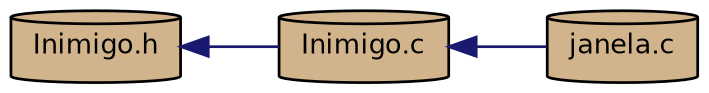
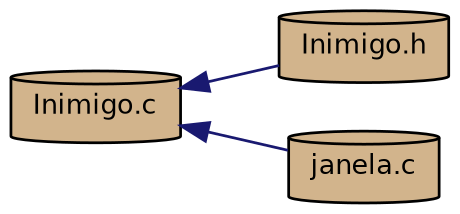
(244, 47) -> (244, 74)
